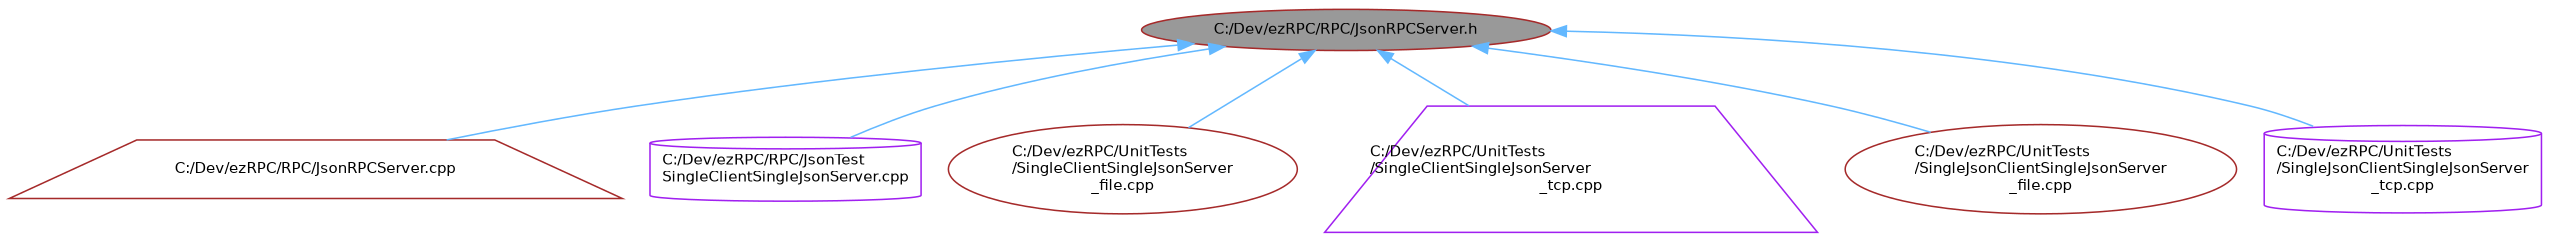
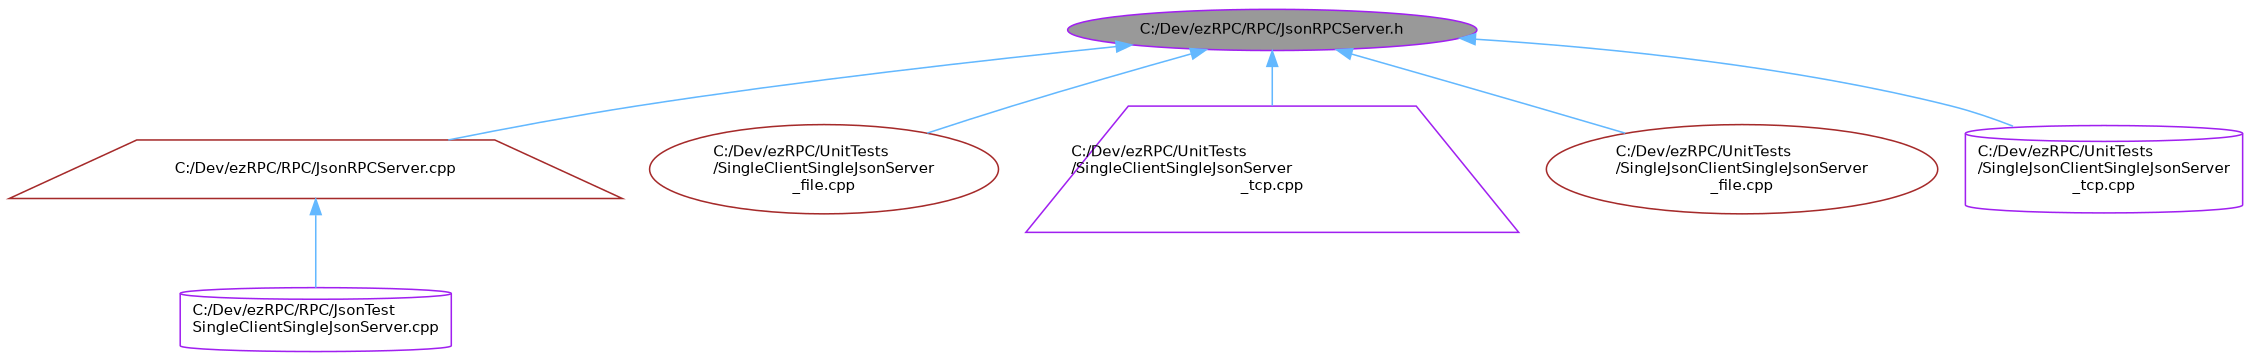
(1346, 30) -> (1272, 30)
(1027, 83) -> (316, 251)
